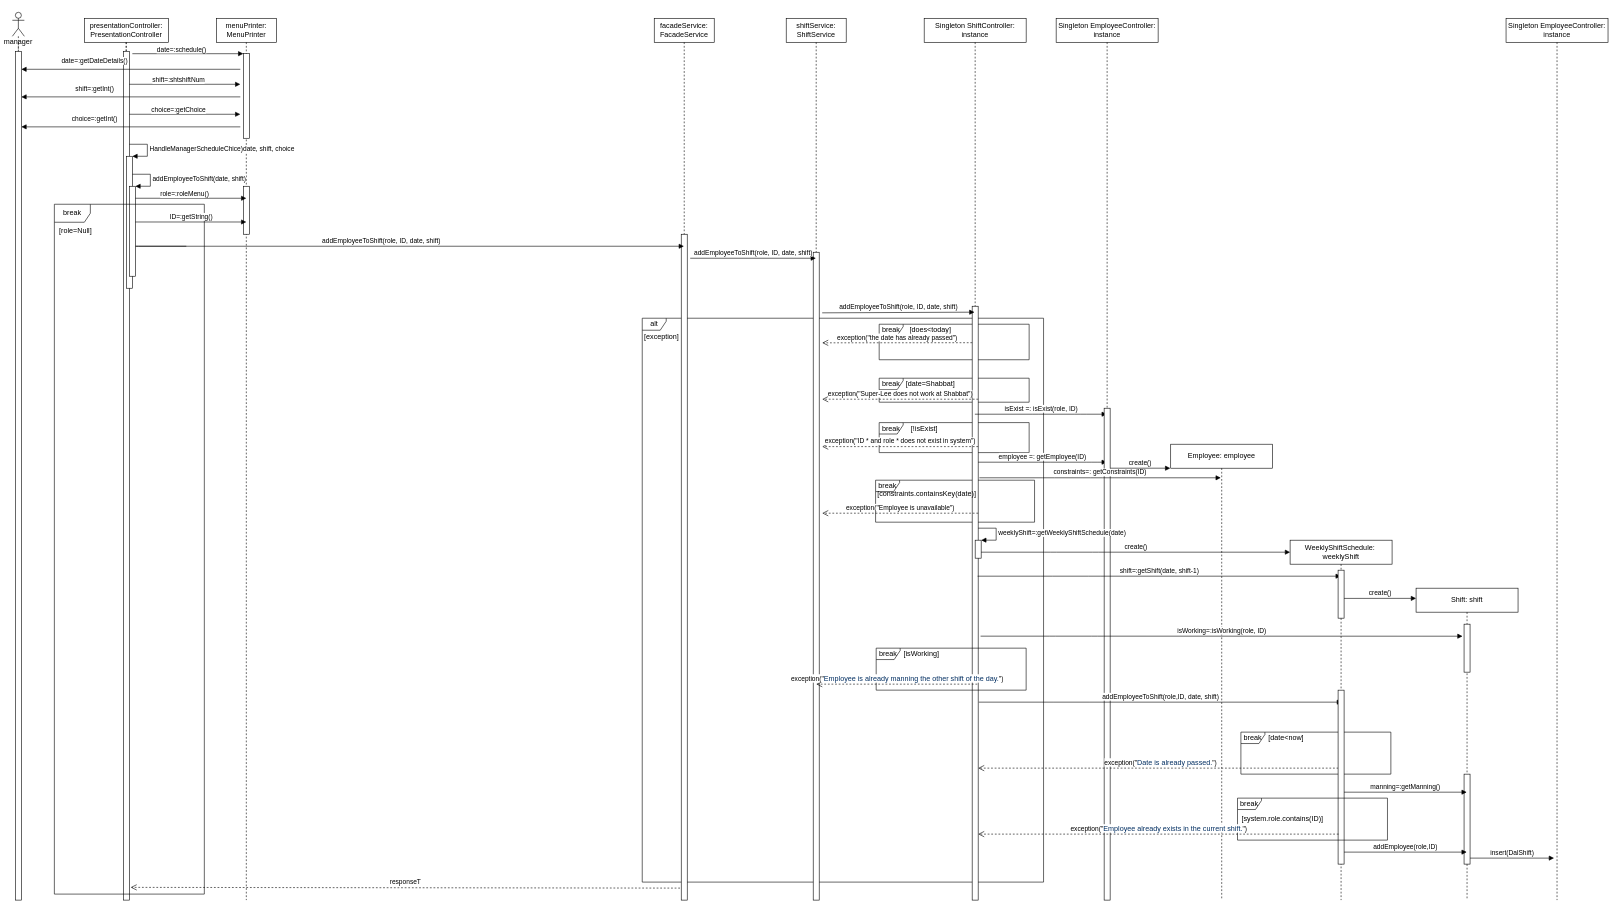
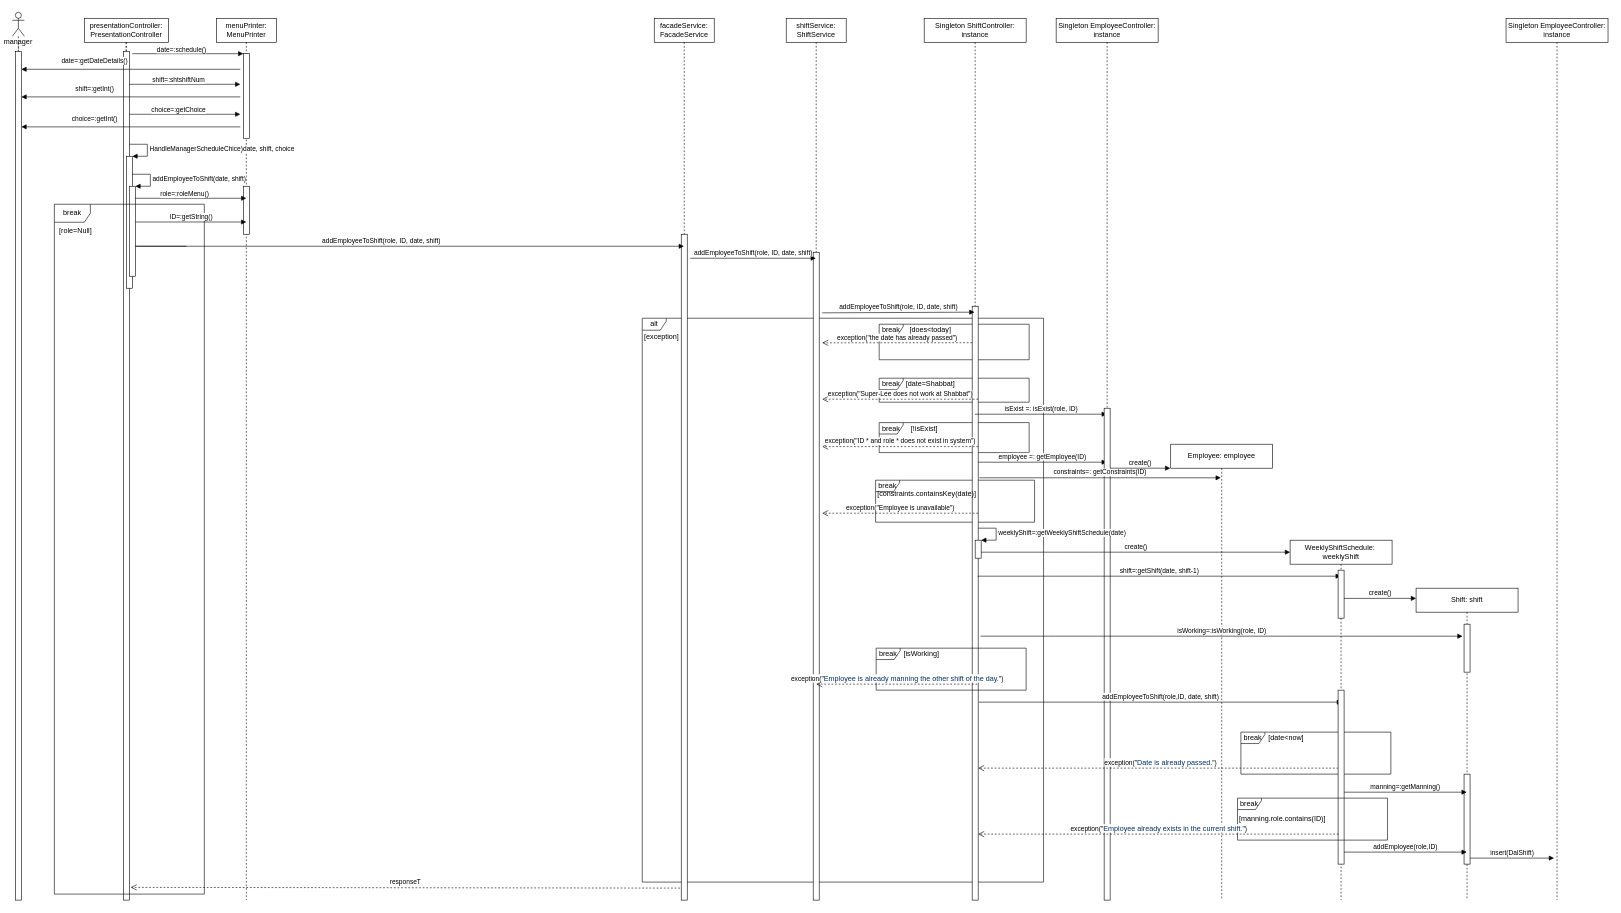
(1283, 819) -> (1283, 819)
